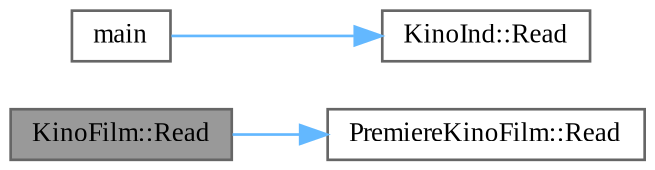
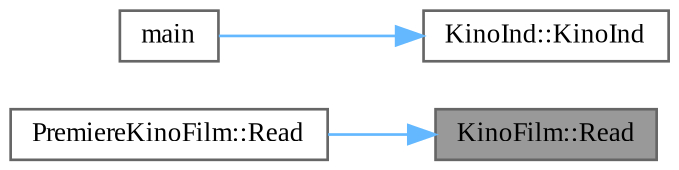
(486, 36) -> (546, 36)
(266, 135) -> (368, 135)
